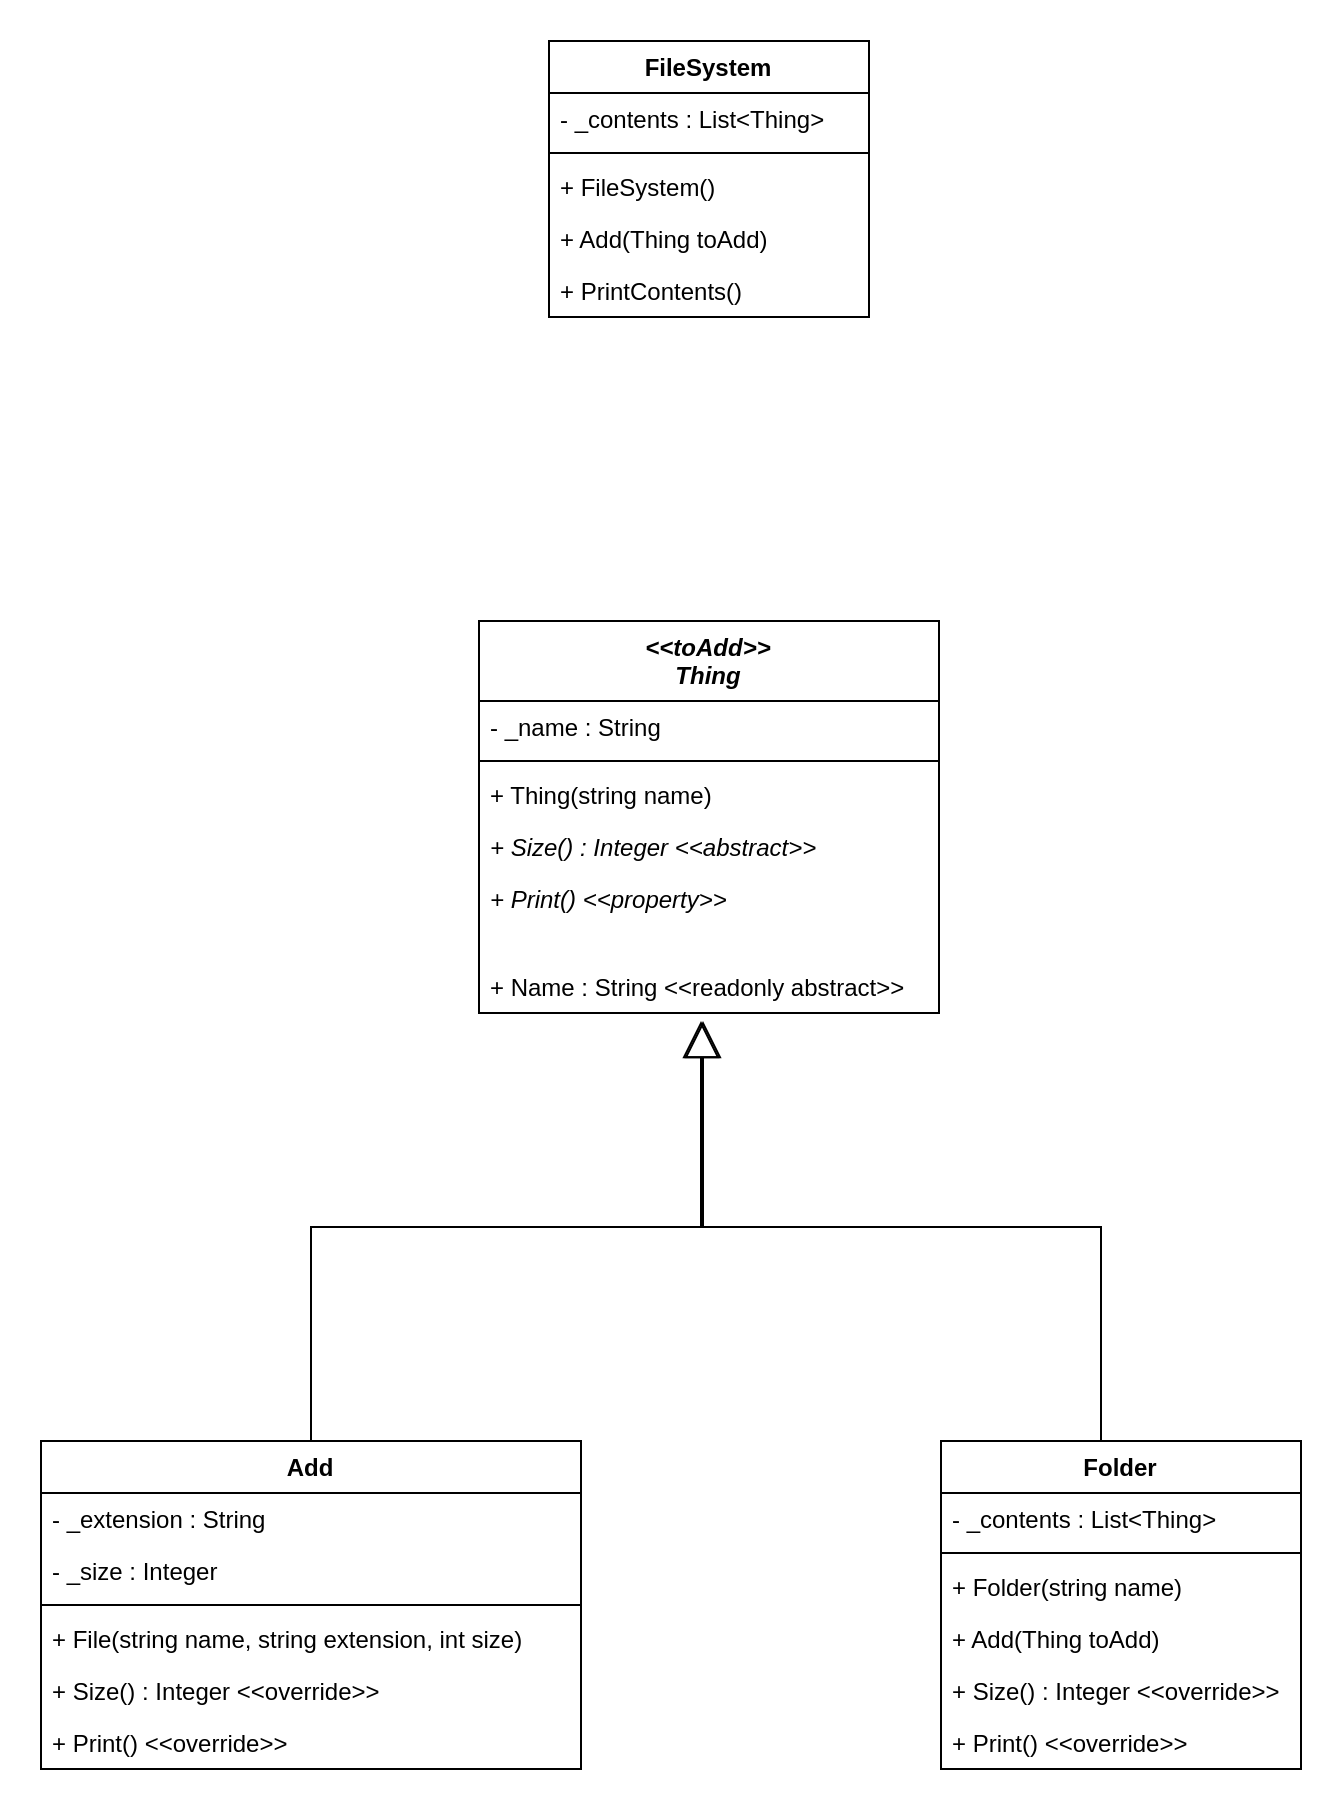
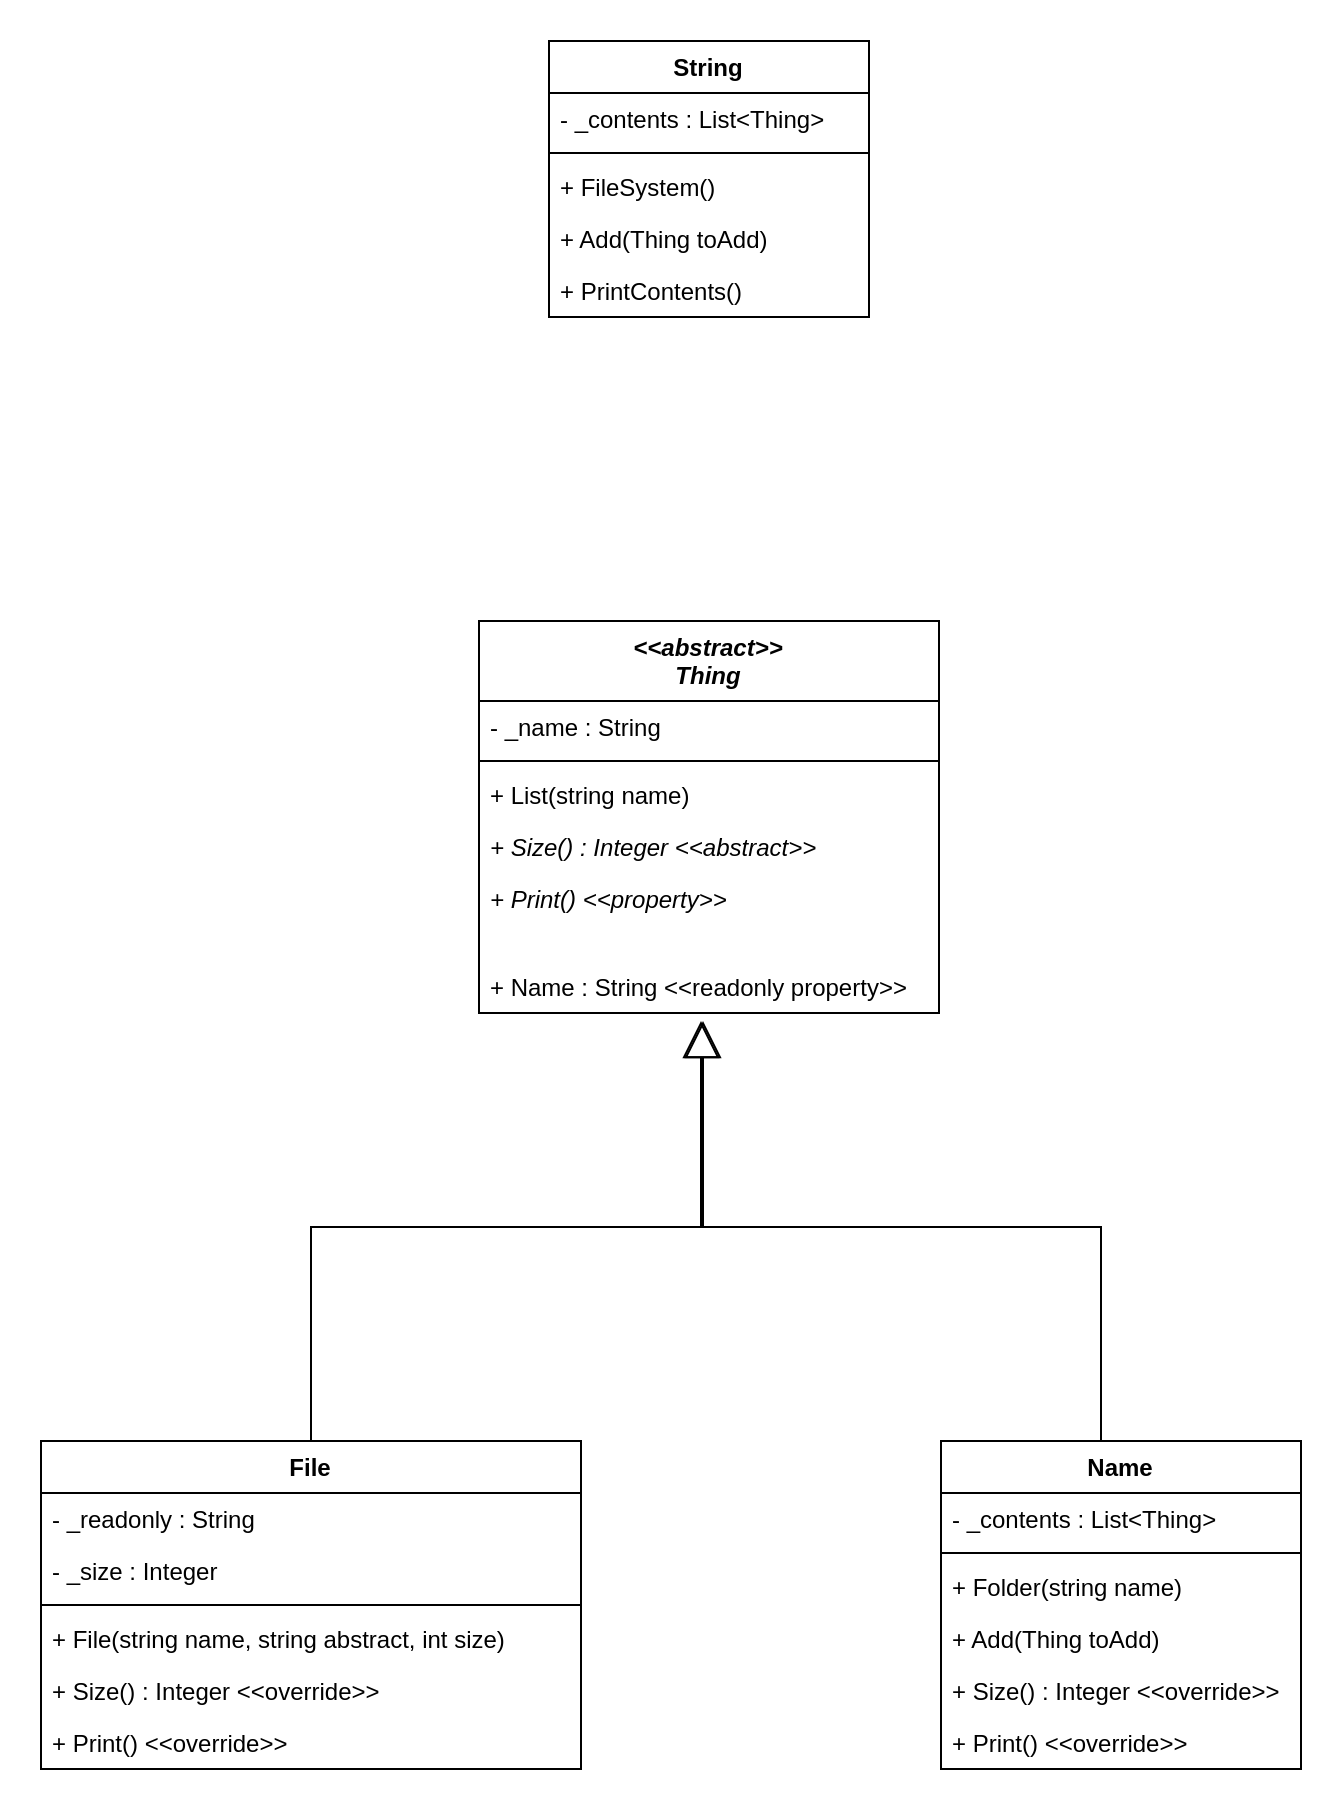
(709, 69) -> (709, 69)
(709, 664) -> (709, 664)
(613, 797) -> (606, 797)
(711, 1004) -> (711, 1004)
(311, 1469) -> (311, 1469)
(1121, 1469) -> (1121, 1469)
(175, 1521) -> (169, 1521)
(313, 1656) -> (313, 1656)
